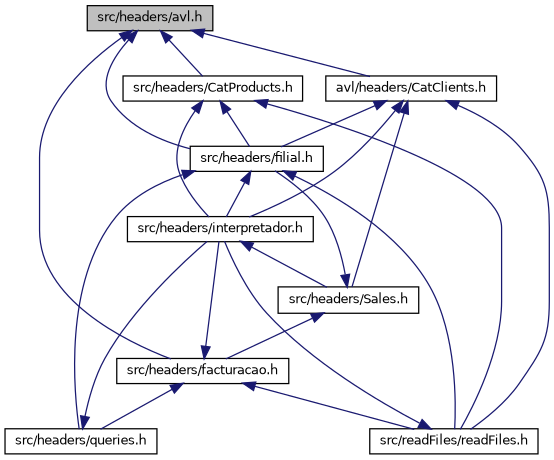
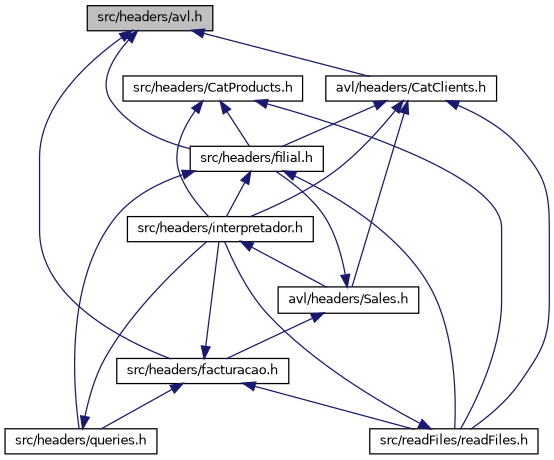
(186, 58) -> none
(348, 300) -> (348, 300)
